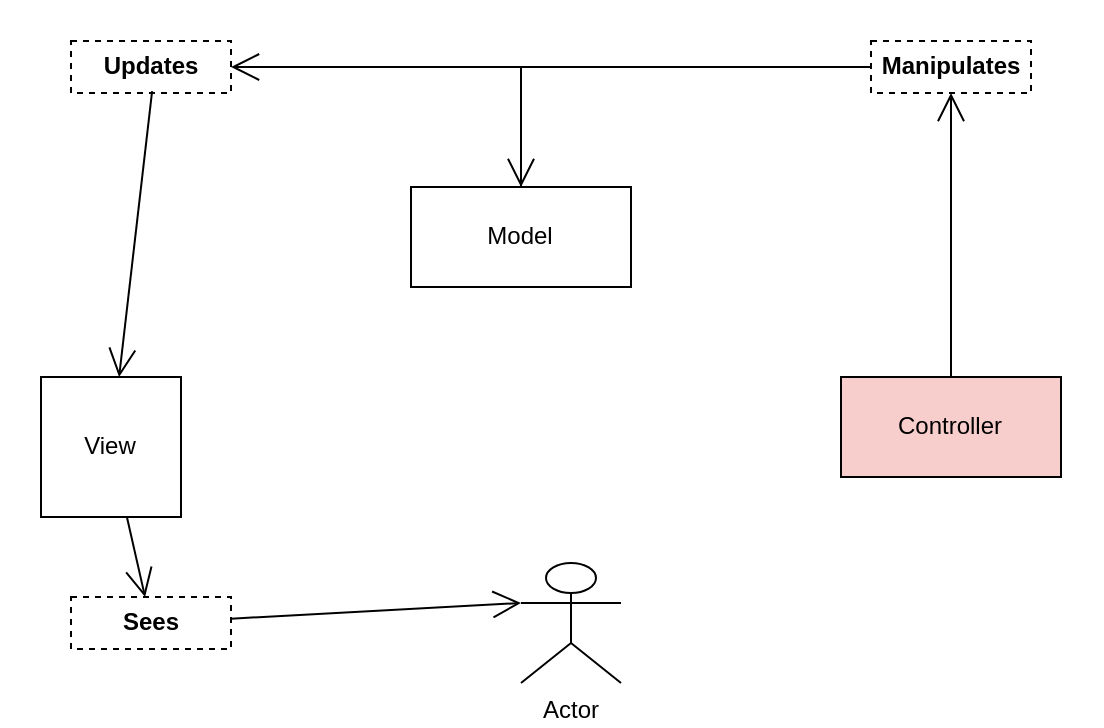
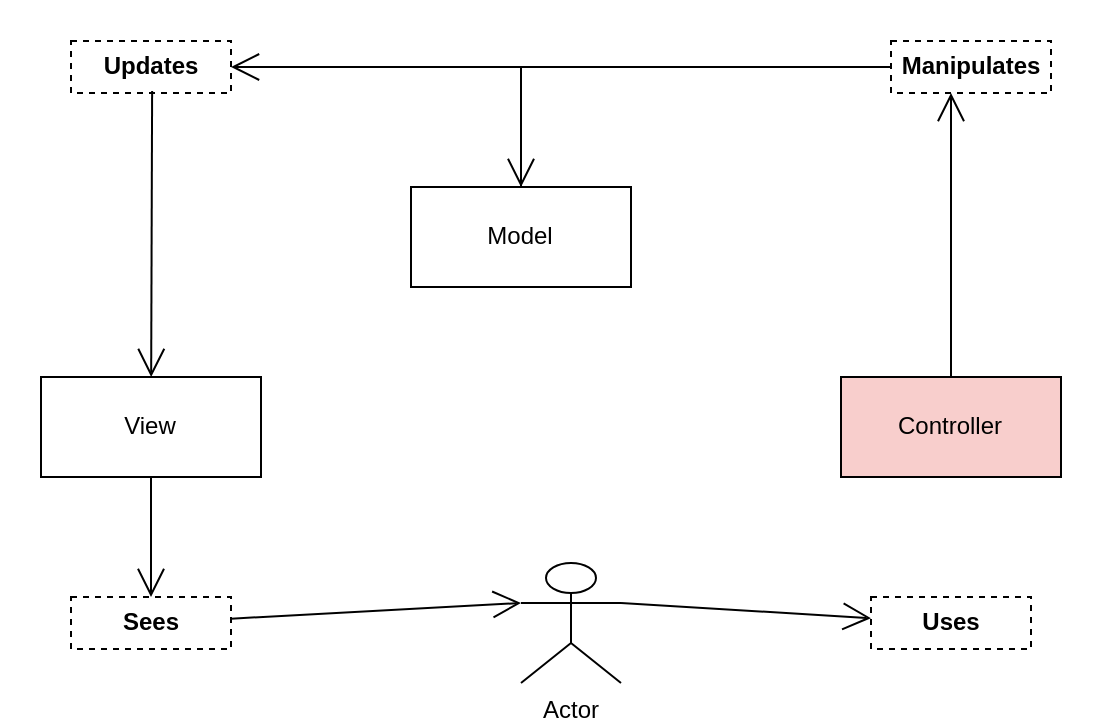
(951, 67) -> (971, 67)
(111, 447) -> (151, 427)
none -> (744, 610)
none -> (951, 623)
